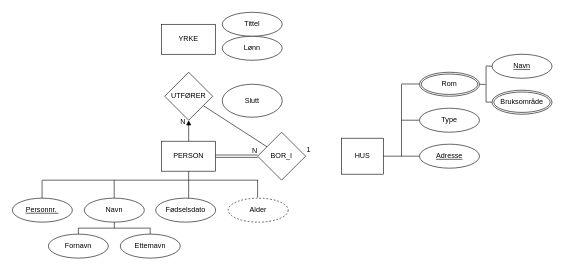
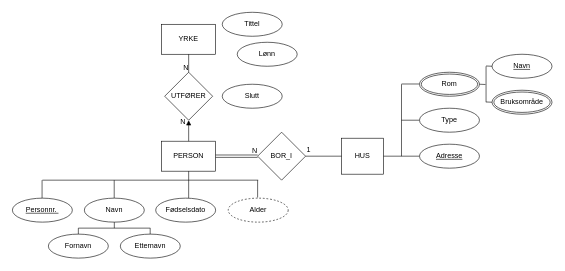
(252, 48) -> (267, 54)
none -> (189, 63)
(252, 101) -> (252, 96)
(236, 127) -> (324, 156)
